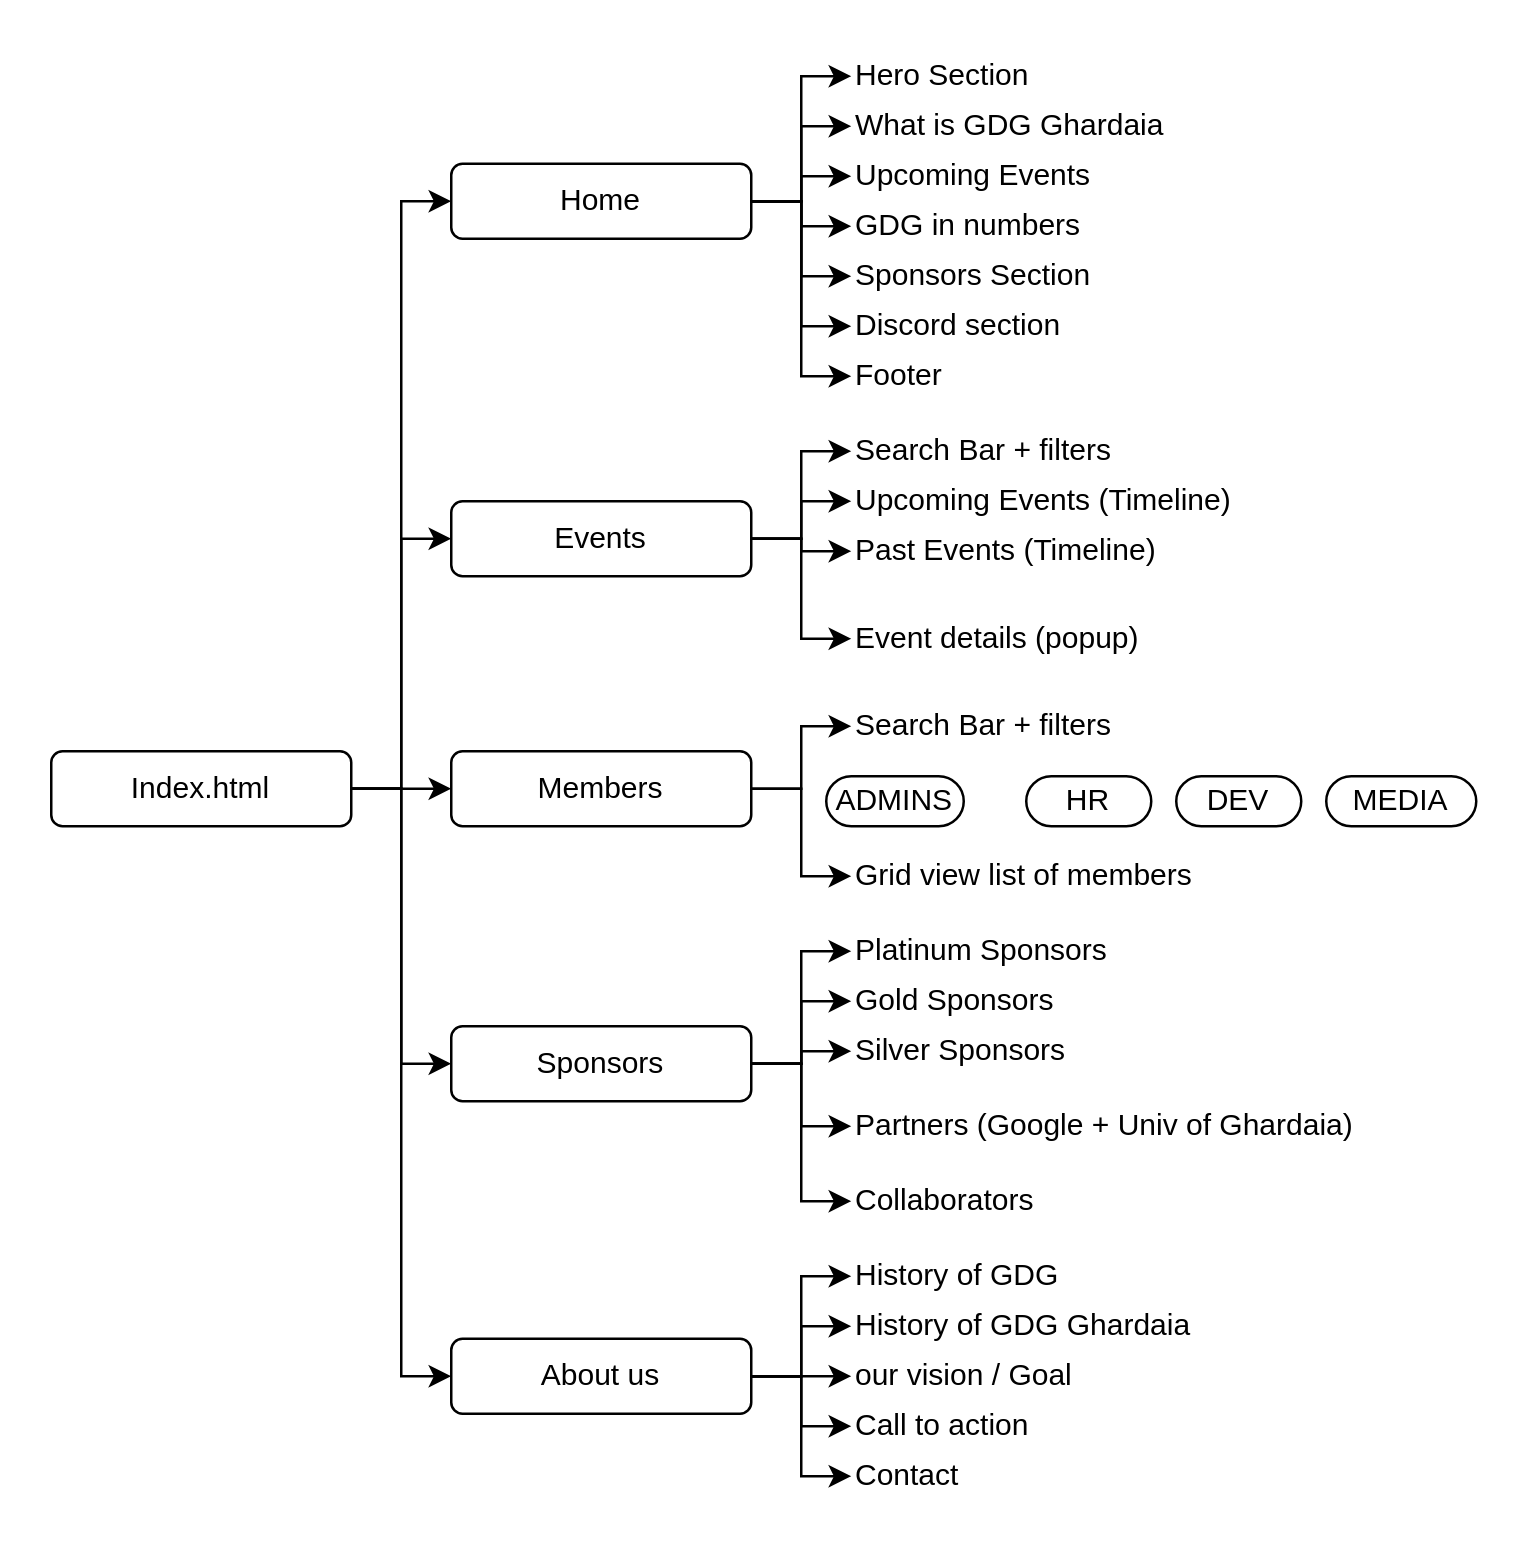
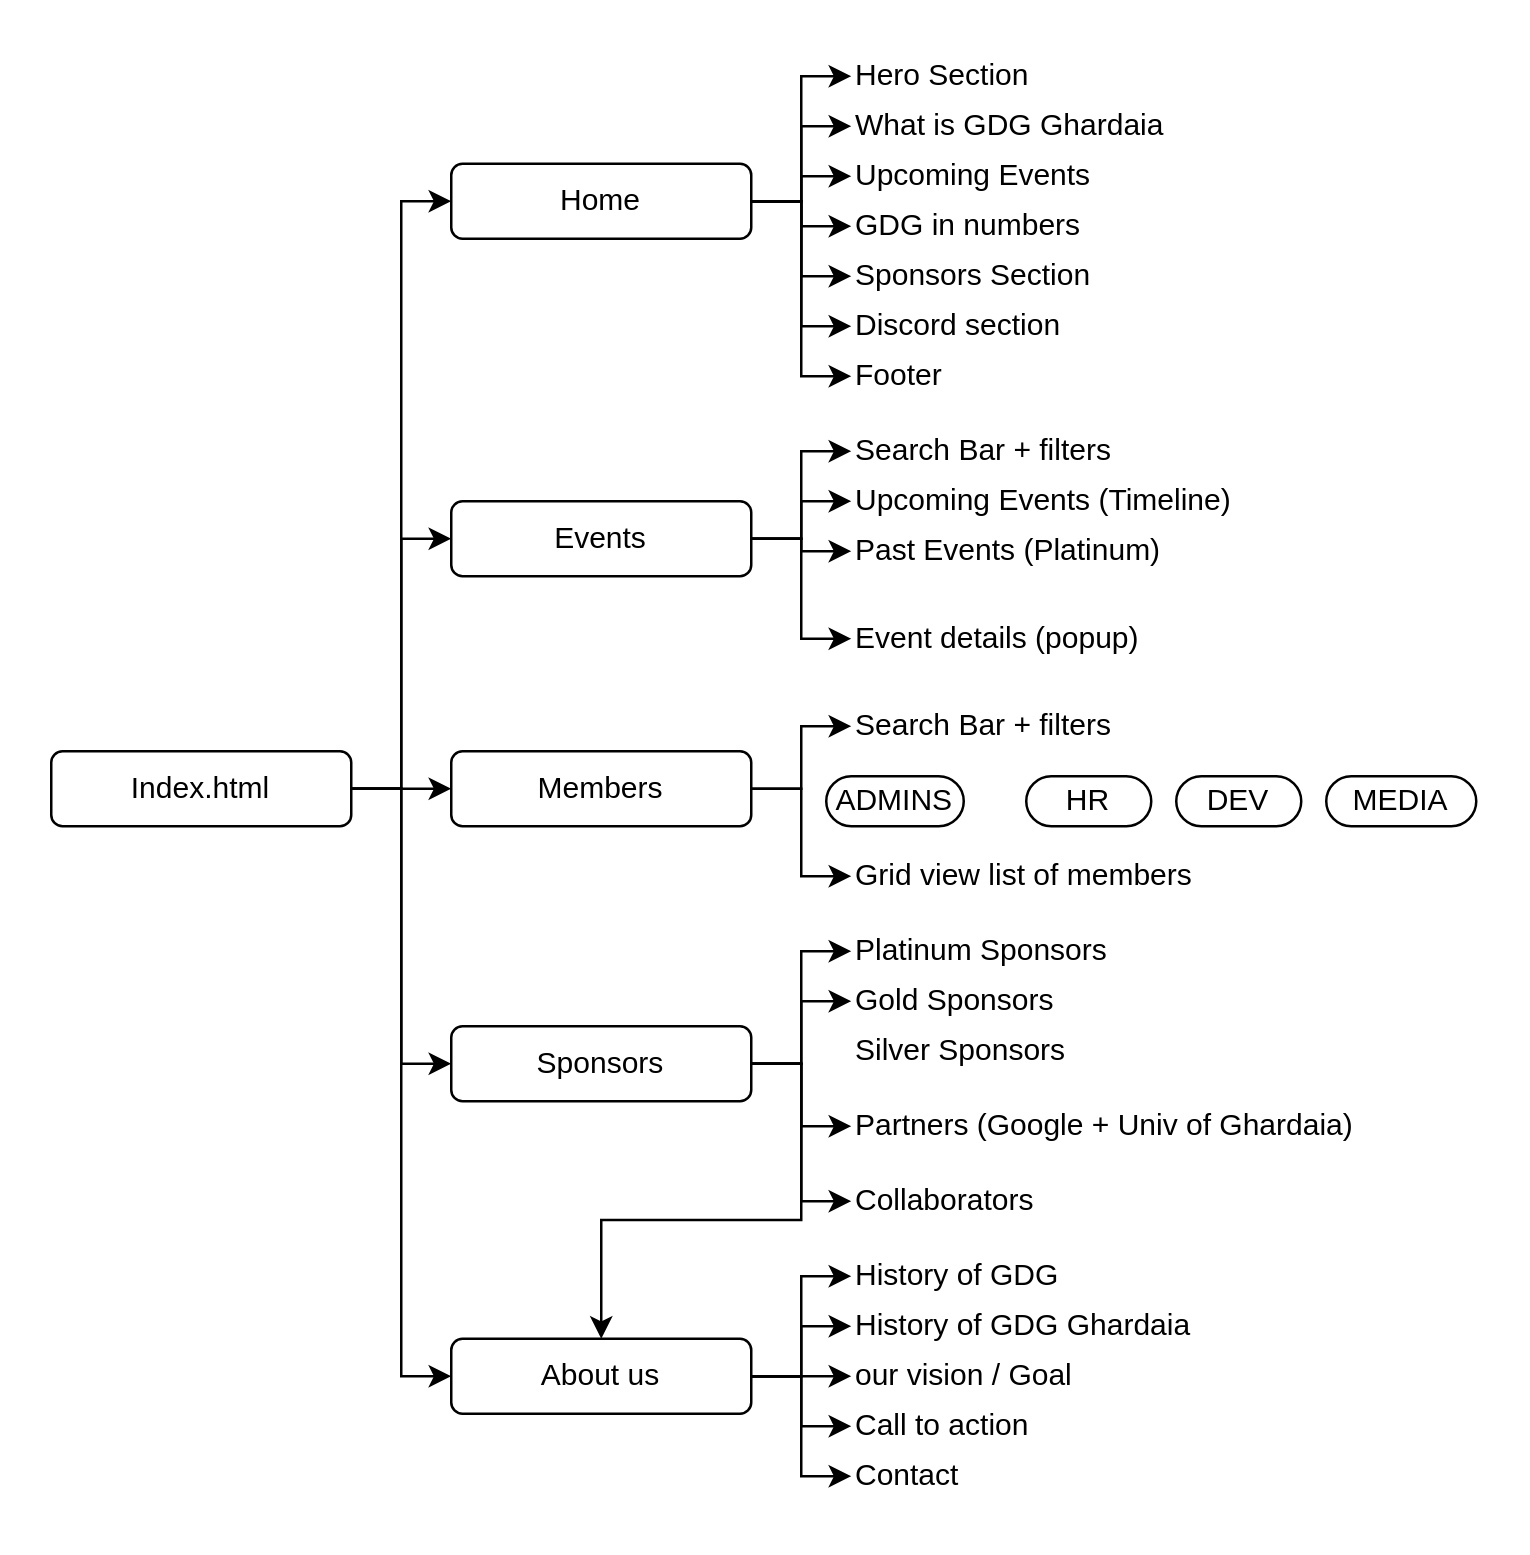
(1022, 551) -> (1025, 551)
(820, 1051) -> (657, 1220)
